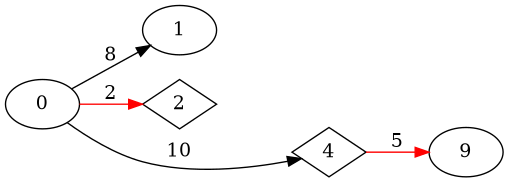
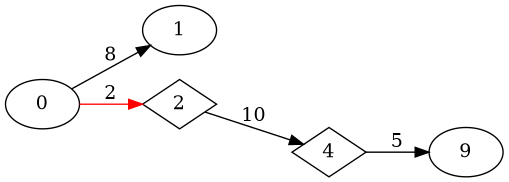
(391, 152) -> (391, 152)
(173, 167) -> (248, 126)
